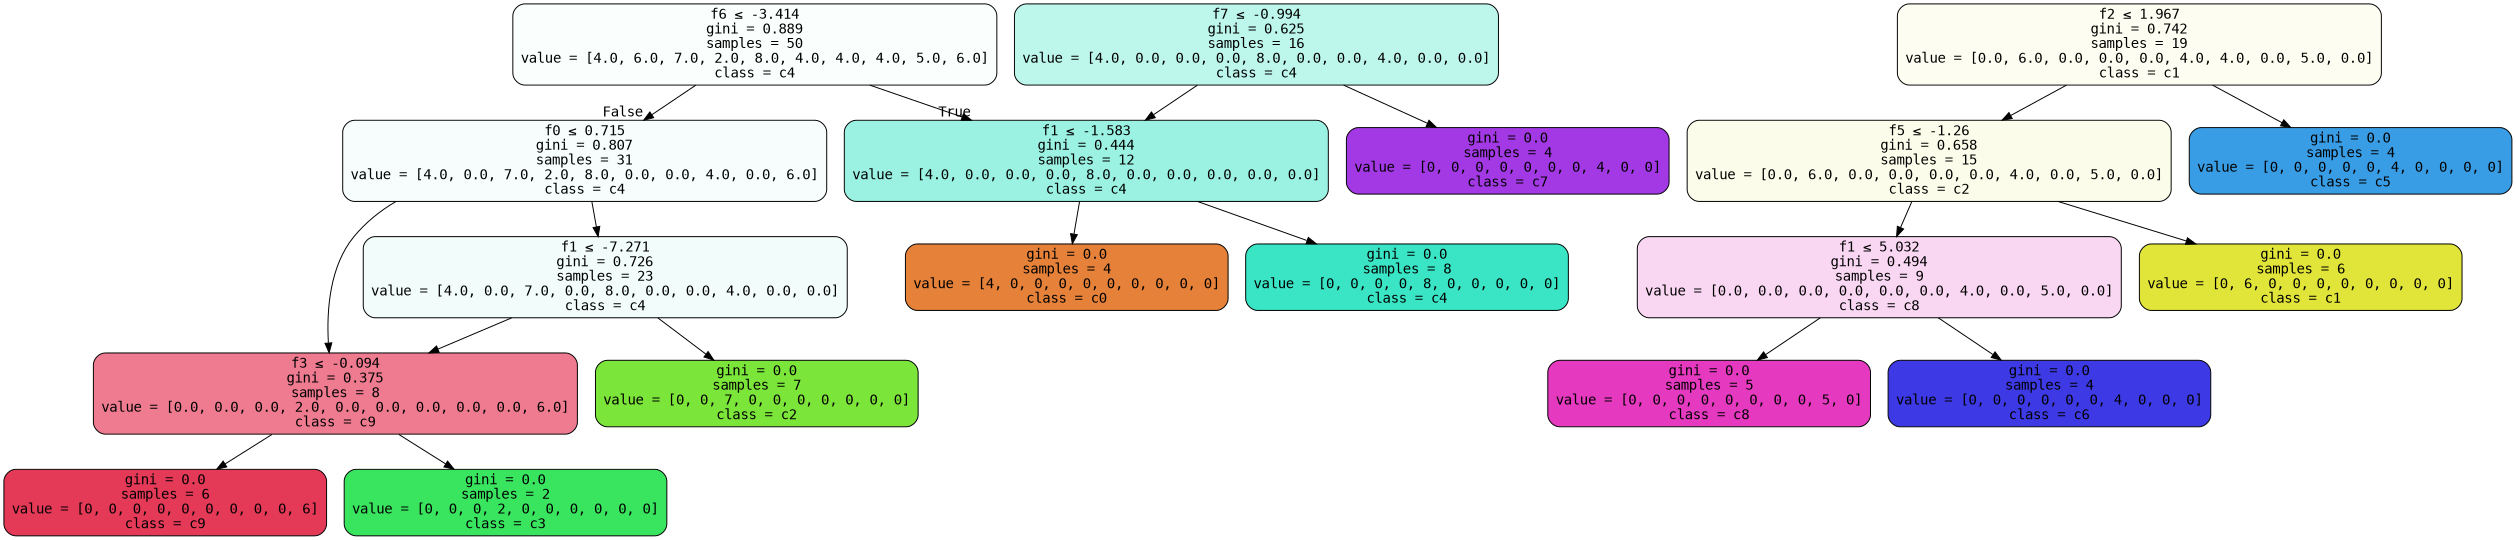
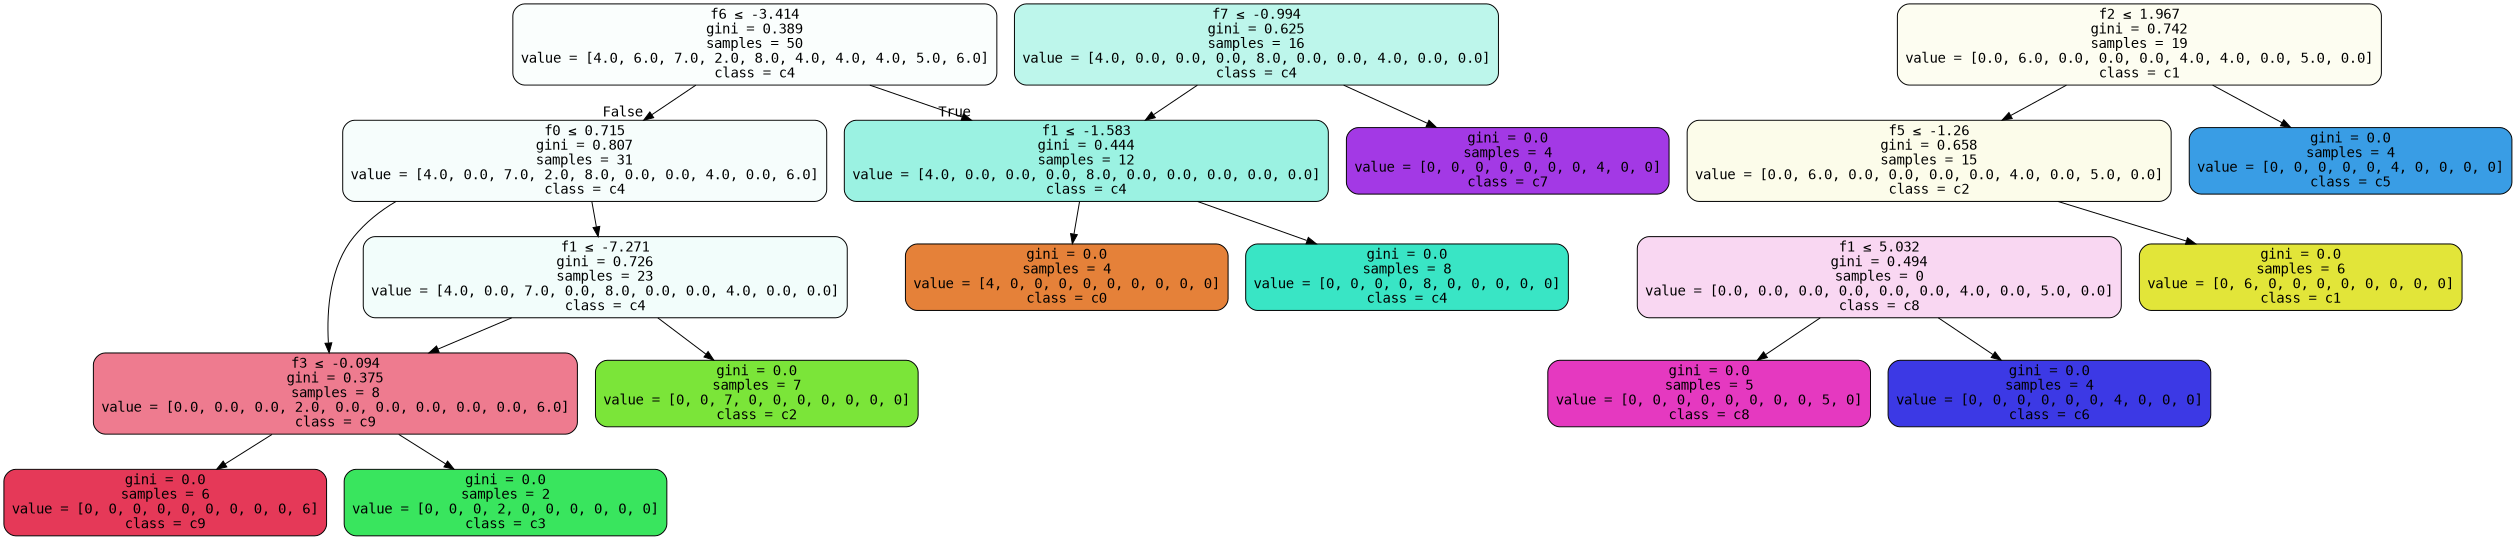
(755, 29) -> (755, 29)
(1906, 214) -> none
(1879, 277) -> (1879, 277)
